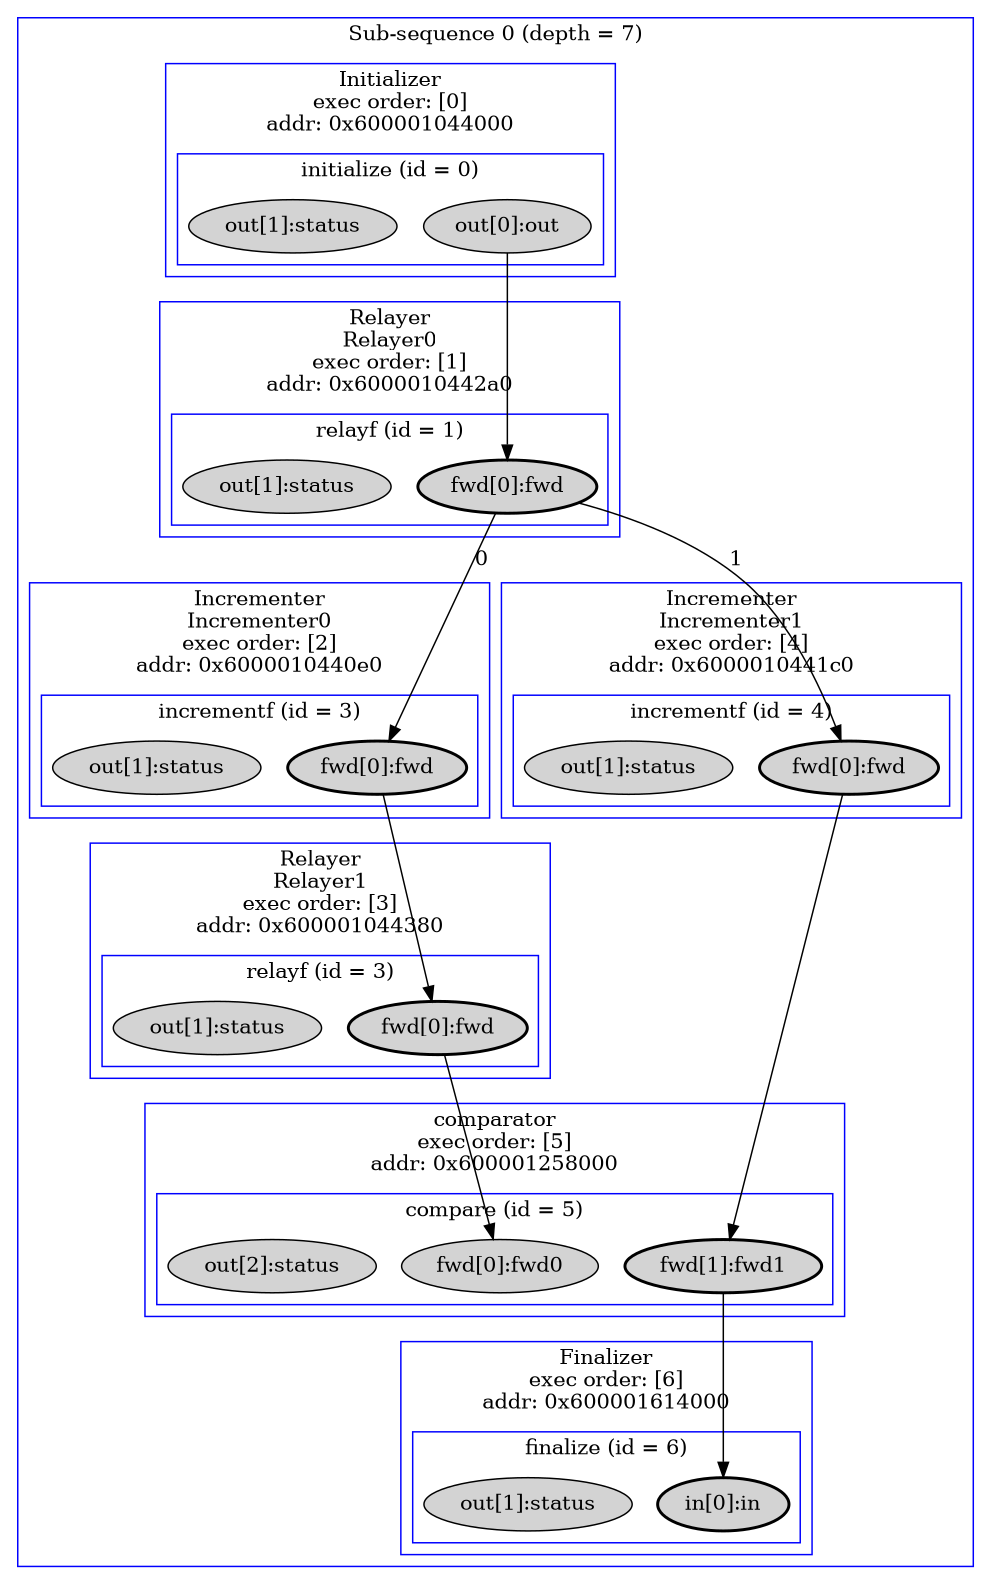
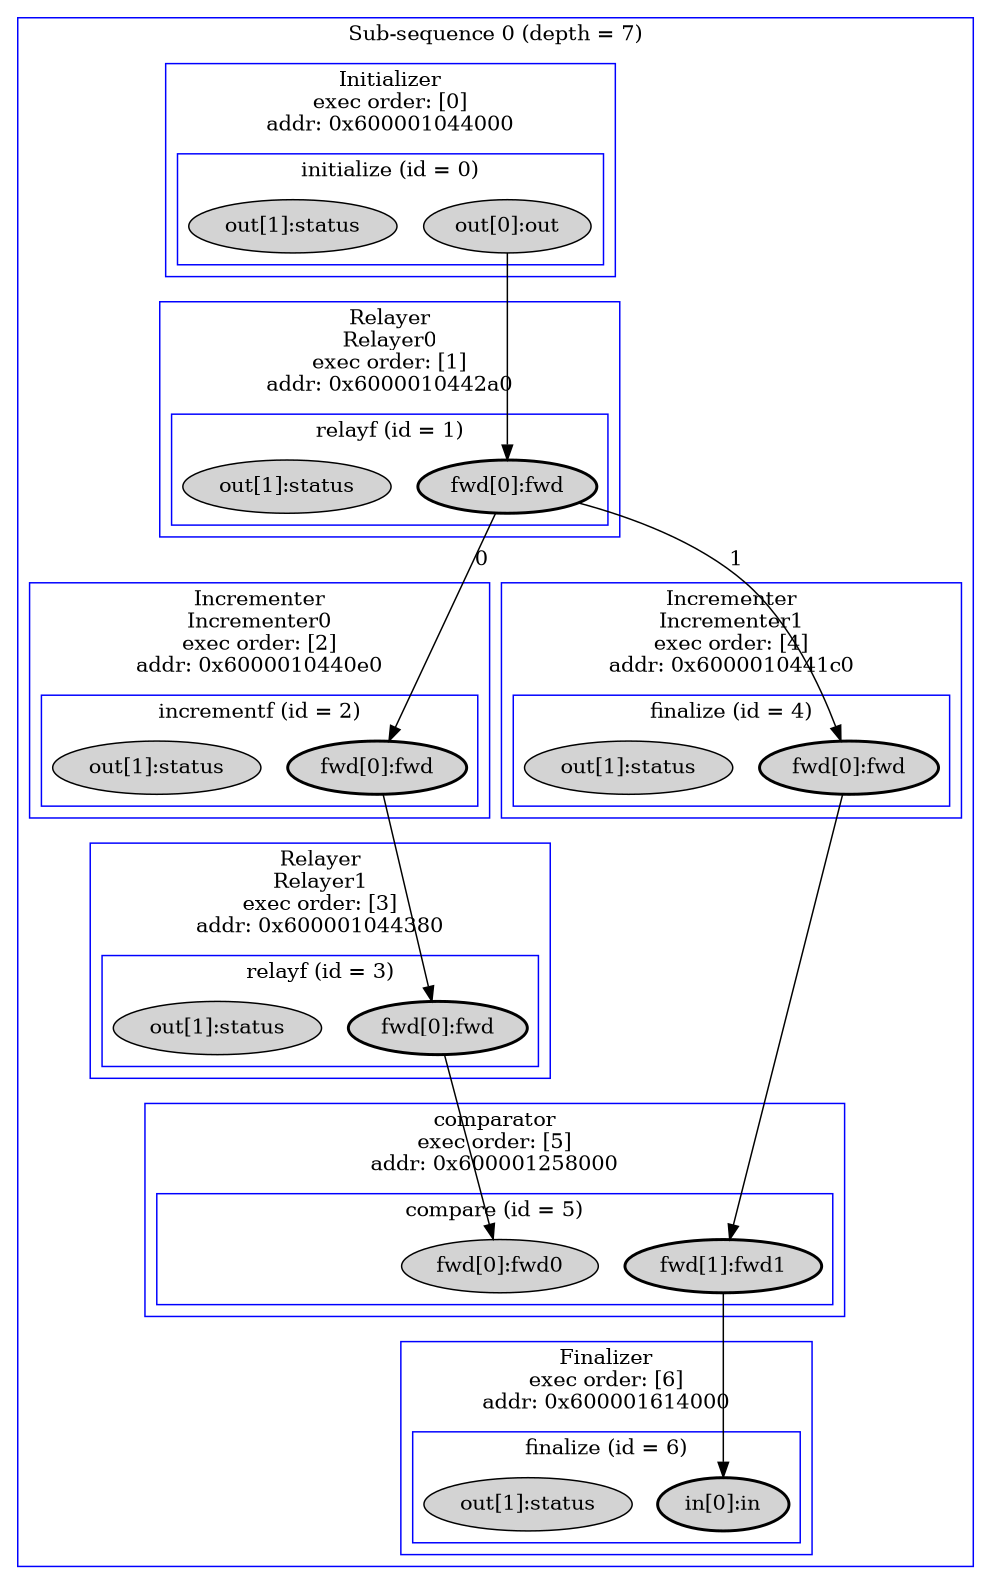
(260, 712) -> (260, 712)
(731, 712) -> (731, 712)
(272, 1266) -> none
